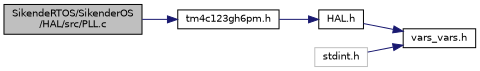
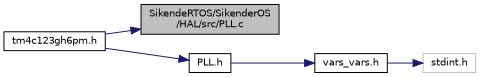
(155, 19) -> (118, 32)
(341, 19) -> (210, 63)
(380, 50) -> (400, 63)
